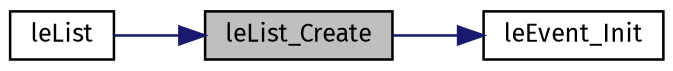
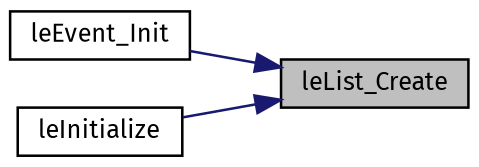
(62, 35) -> (100, 132)
(425, 35) -> (223, 57)
